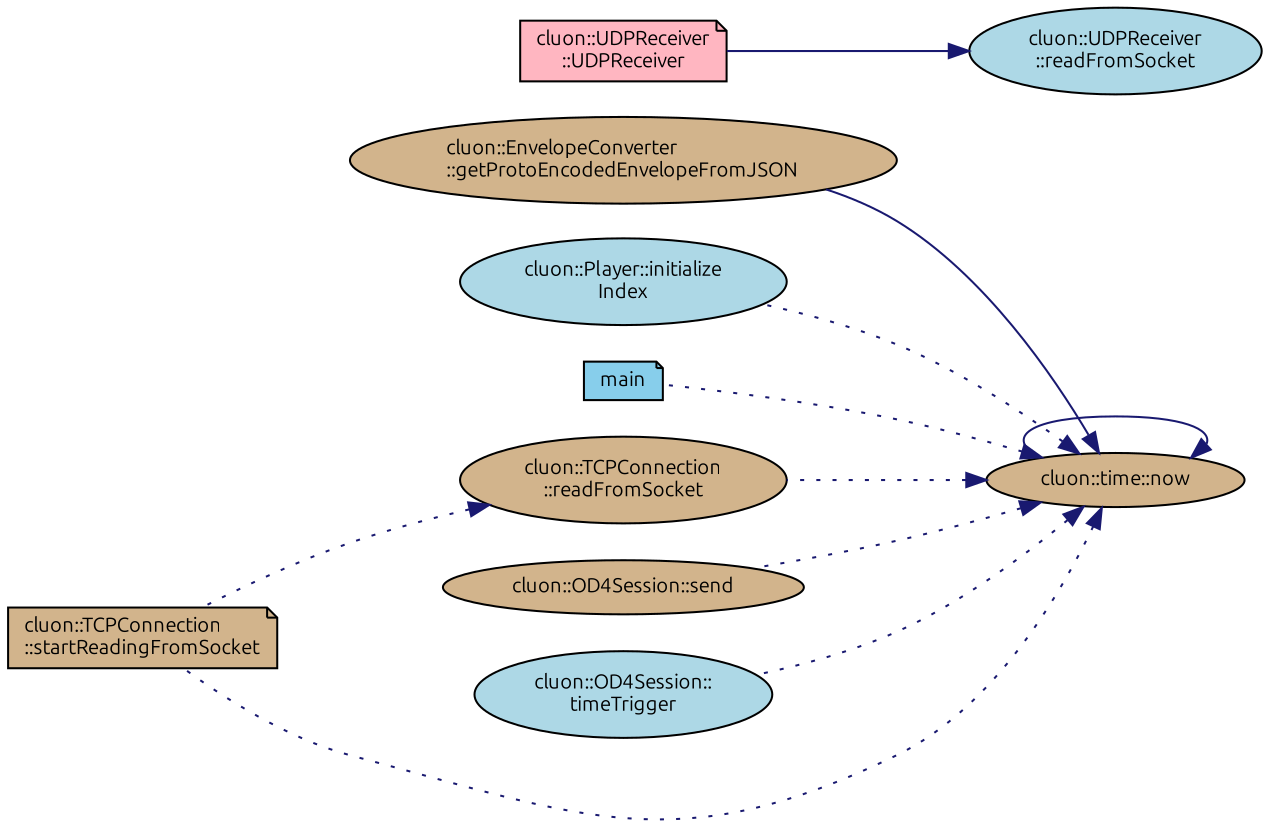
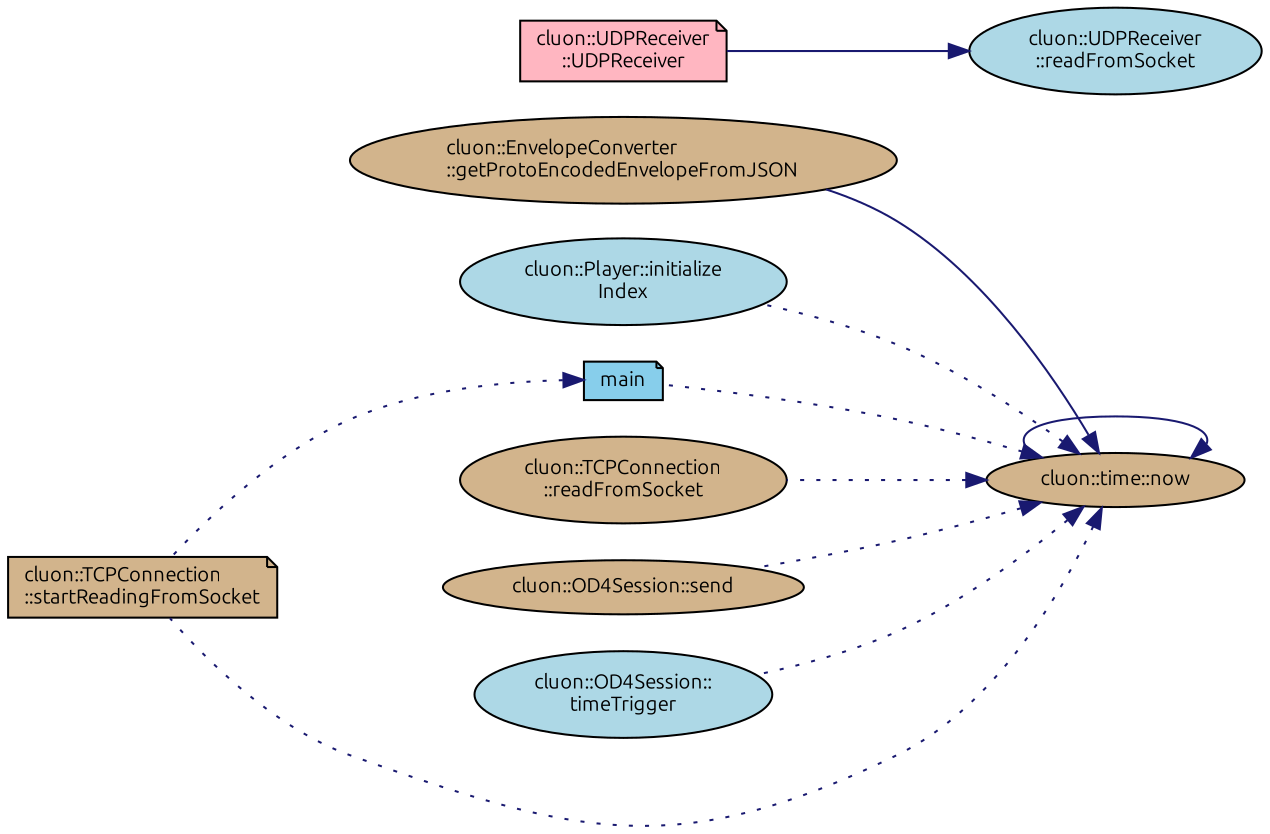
(333, 549) -> (346, 421)
